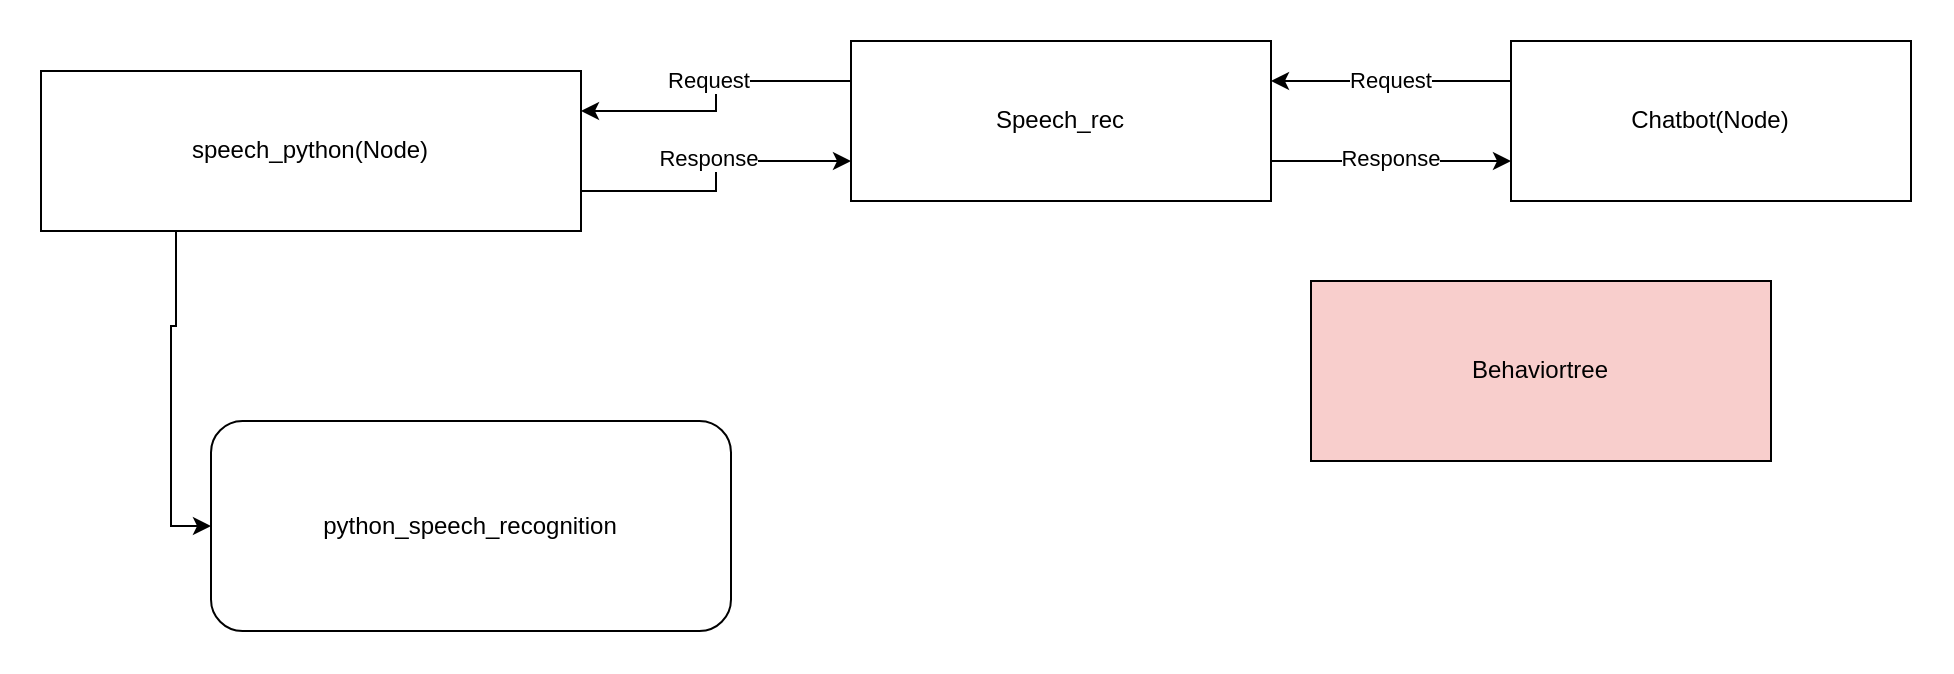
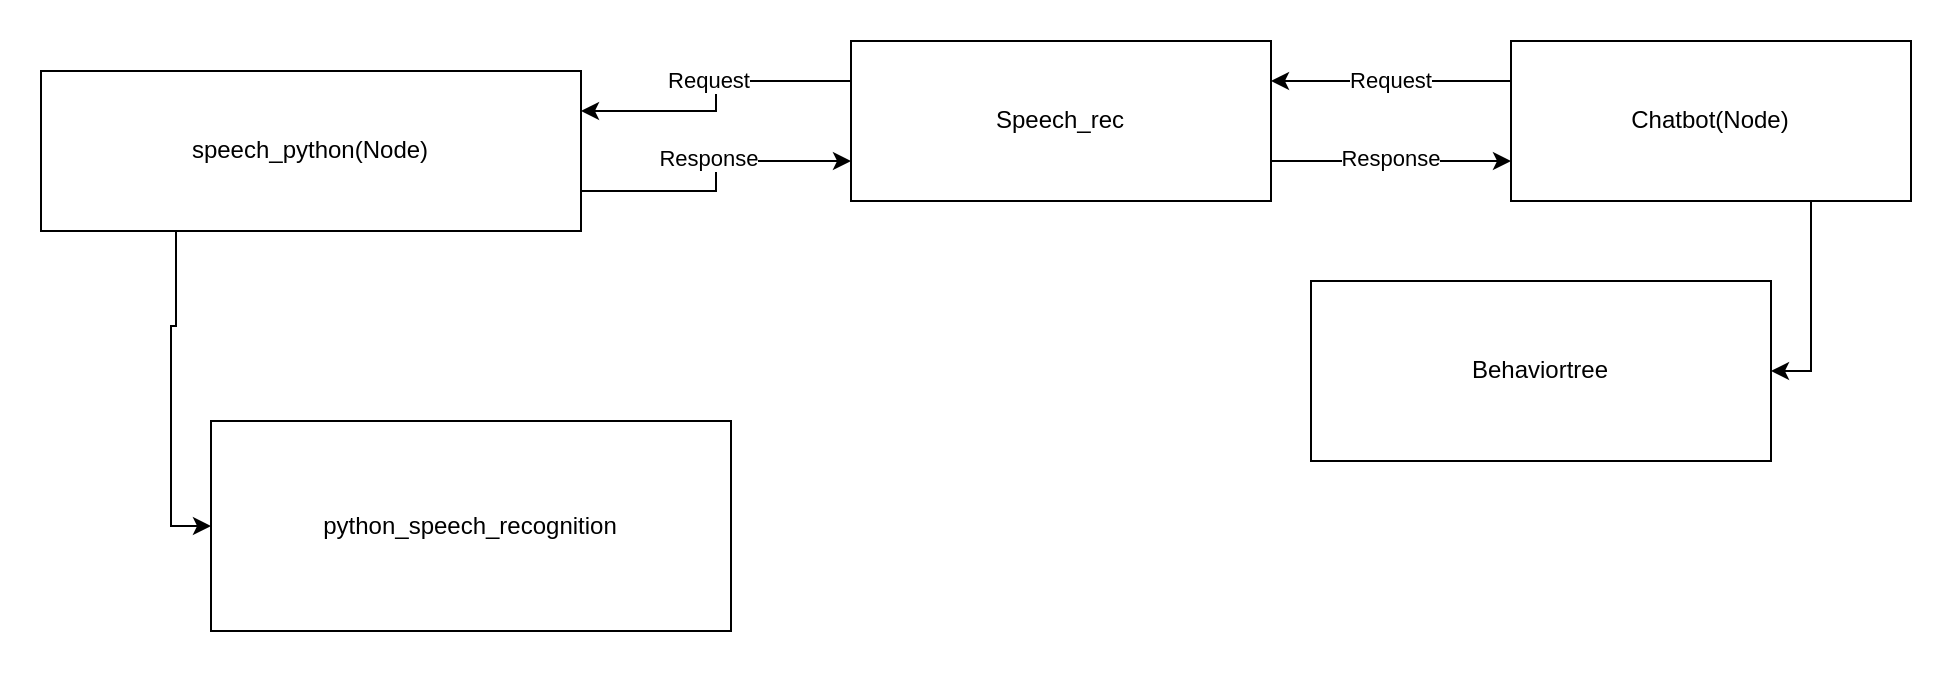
none -> (1811, 299)
(1541, 371) -> (1541, 371)
(471, 526) -> (471, 526)
